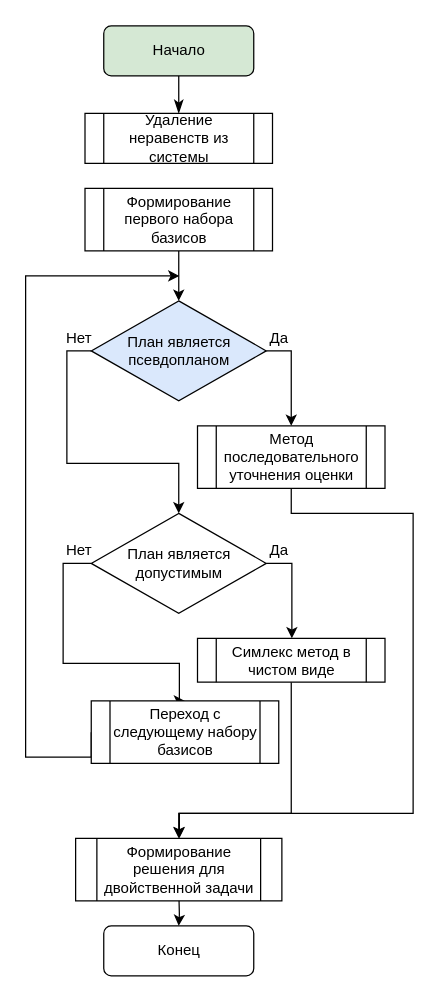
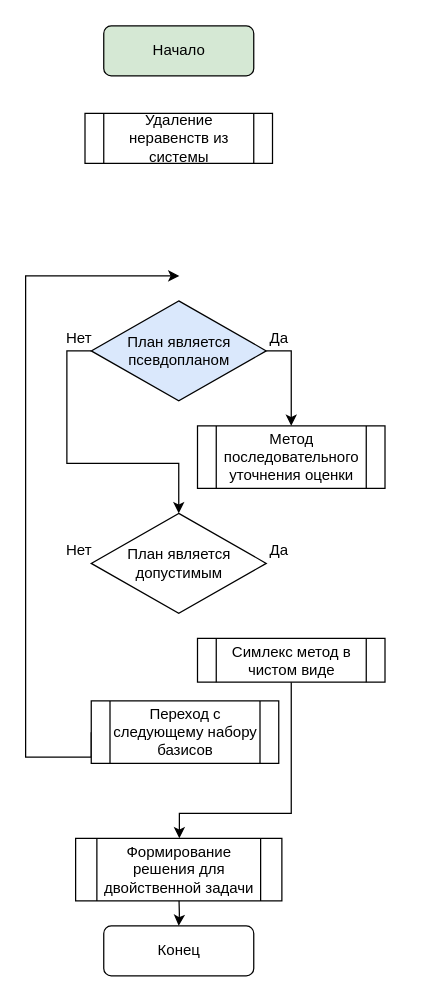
(179, 100) -> none
(179, 219) -> none
(179, 272) -> none
(292, 584) -> none
(413, 649) -> none
(76, 663) -> none
